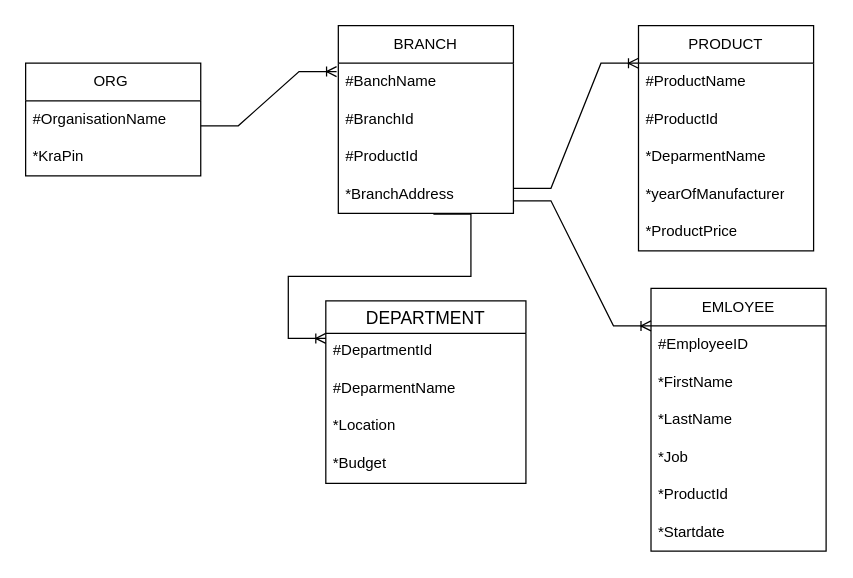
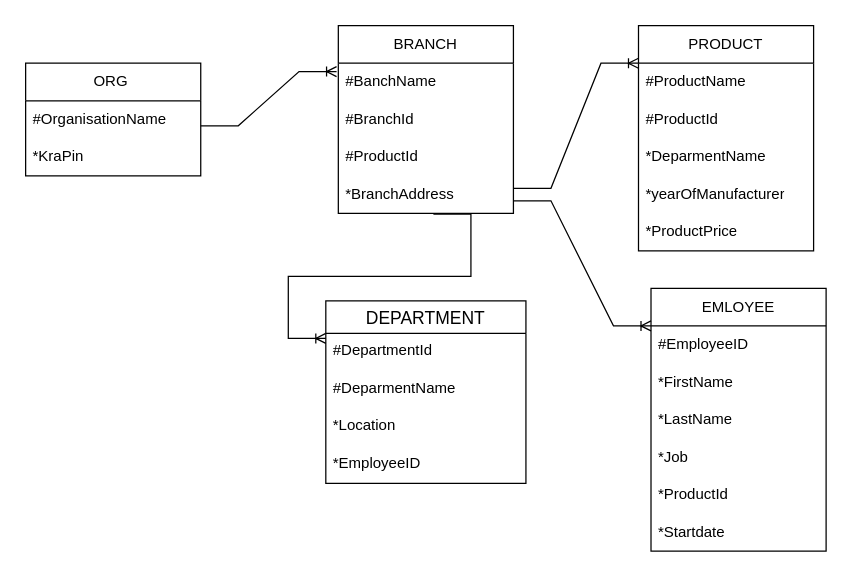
(363, 463) -> (377, 463)
